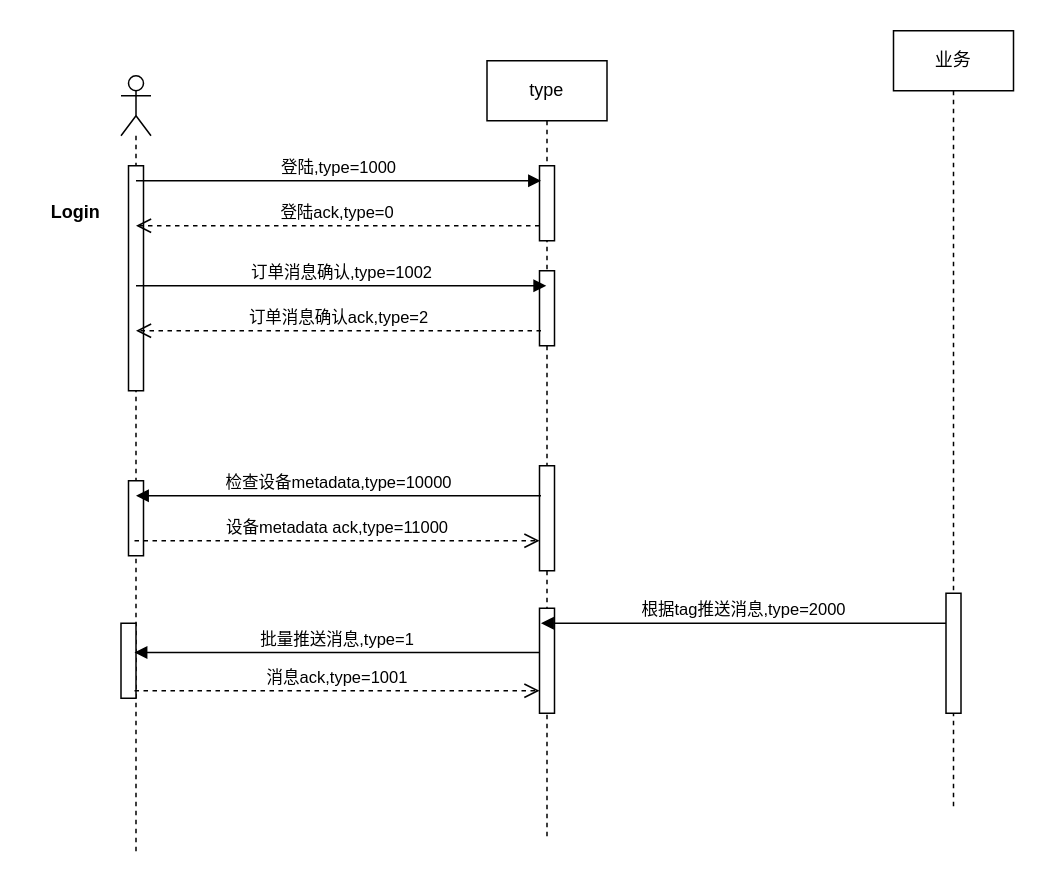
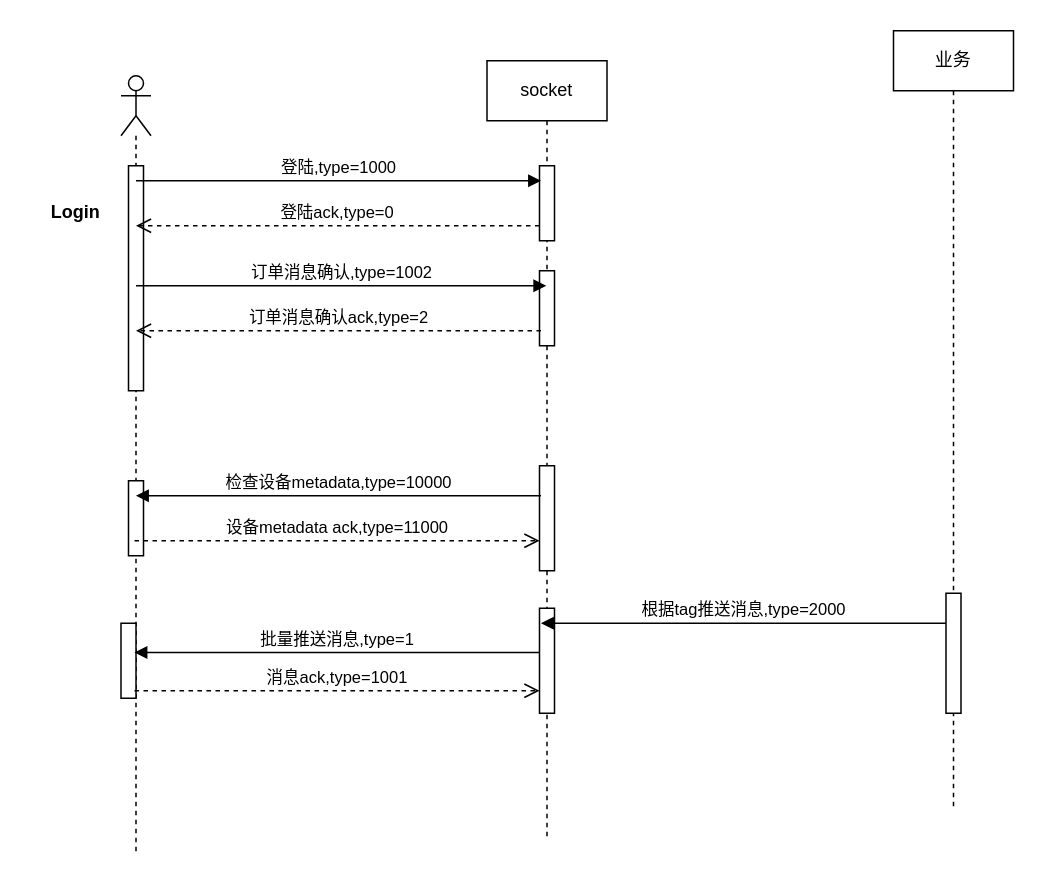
(547, 91) -> (547, 91)
